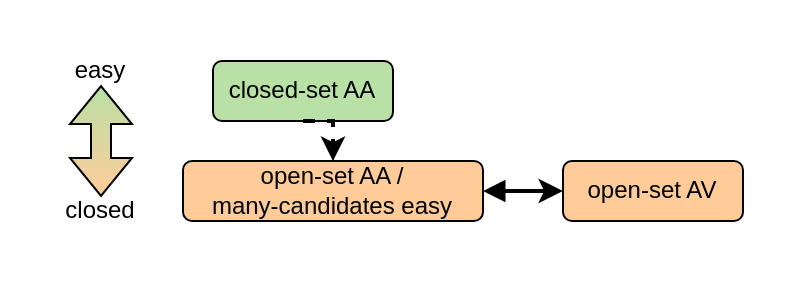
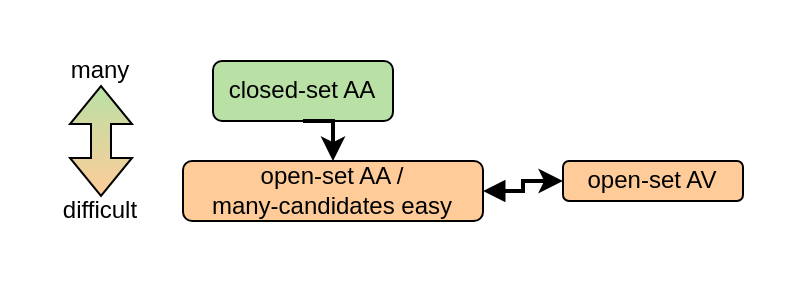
(101, 71) -> (101, 71)
(320, 121) -> (320, 121)
(653, 191) -> (653, 181)
(101, 211) -> (101, 211)
